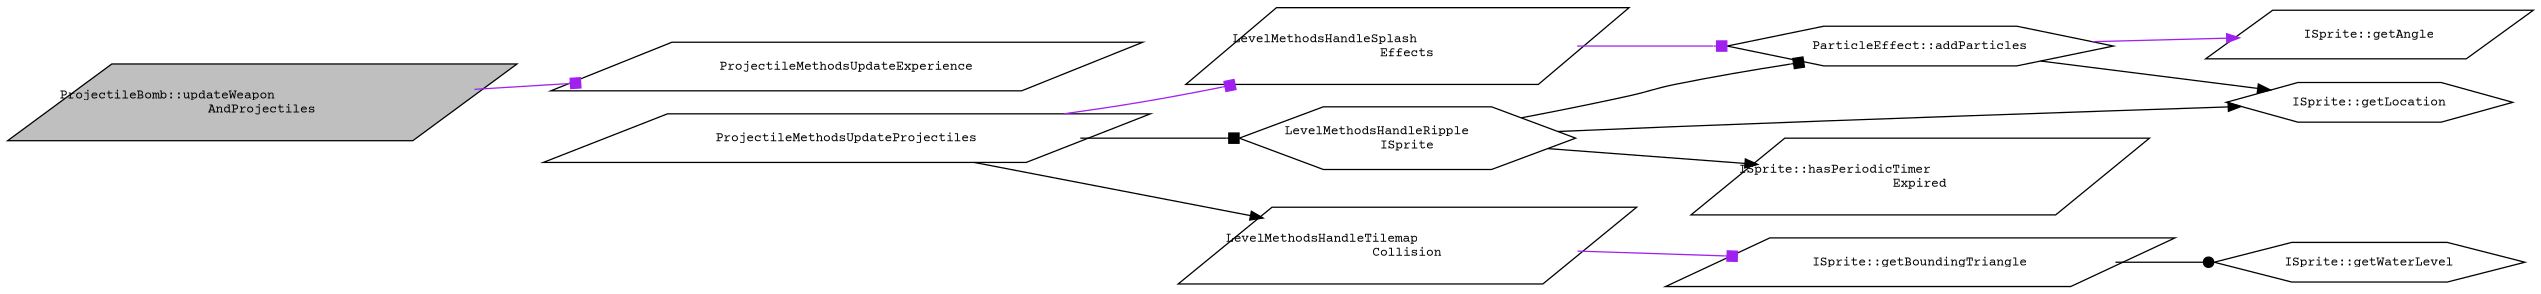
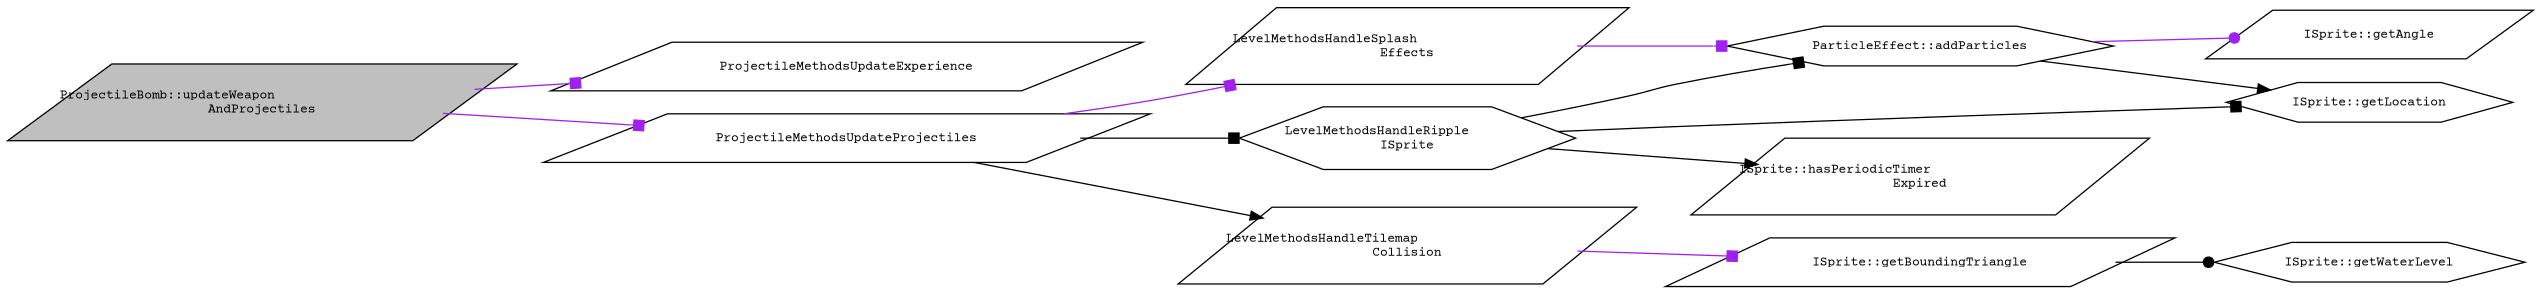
(2161, 40) -> (2161, 40)
(1893, 118) -> (1893, 118)
none -> (537, 119)
